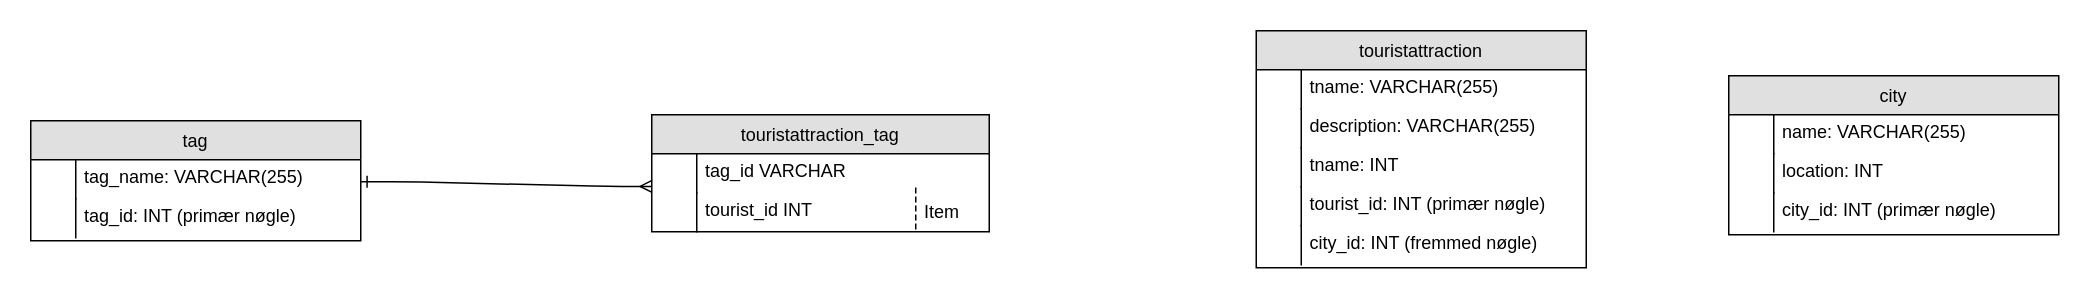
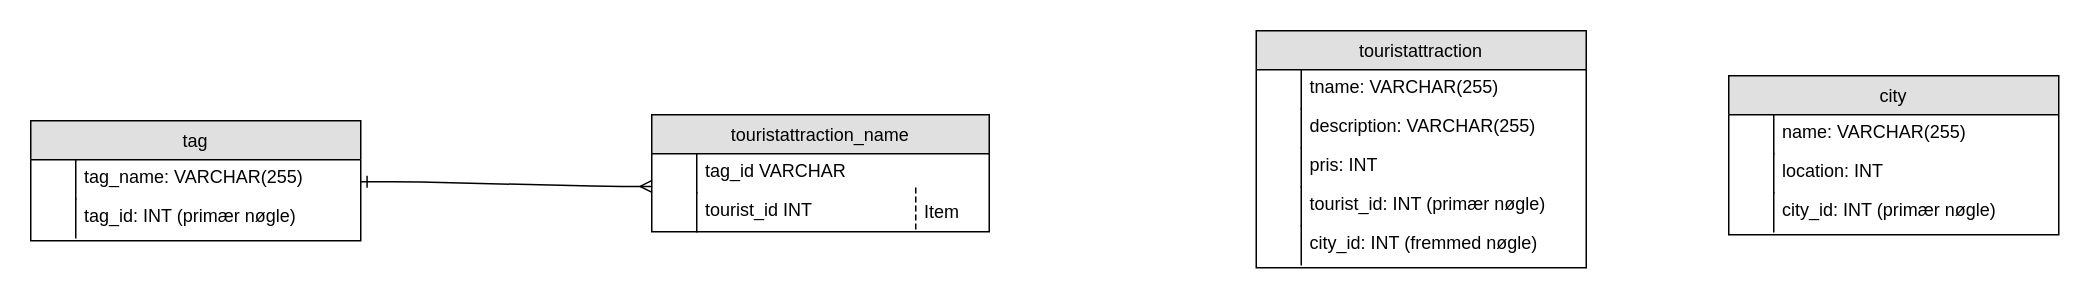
(820, 135) -> (820, 135)
(1355, 165) -> (1348, 165)
